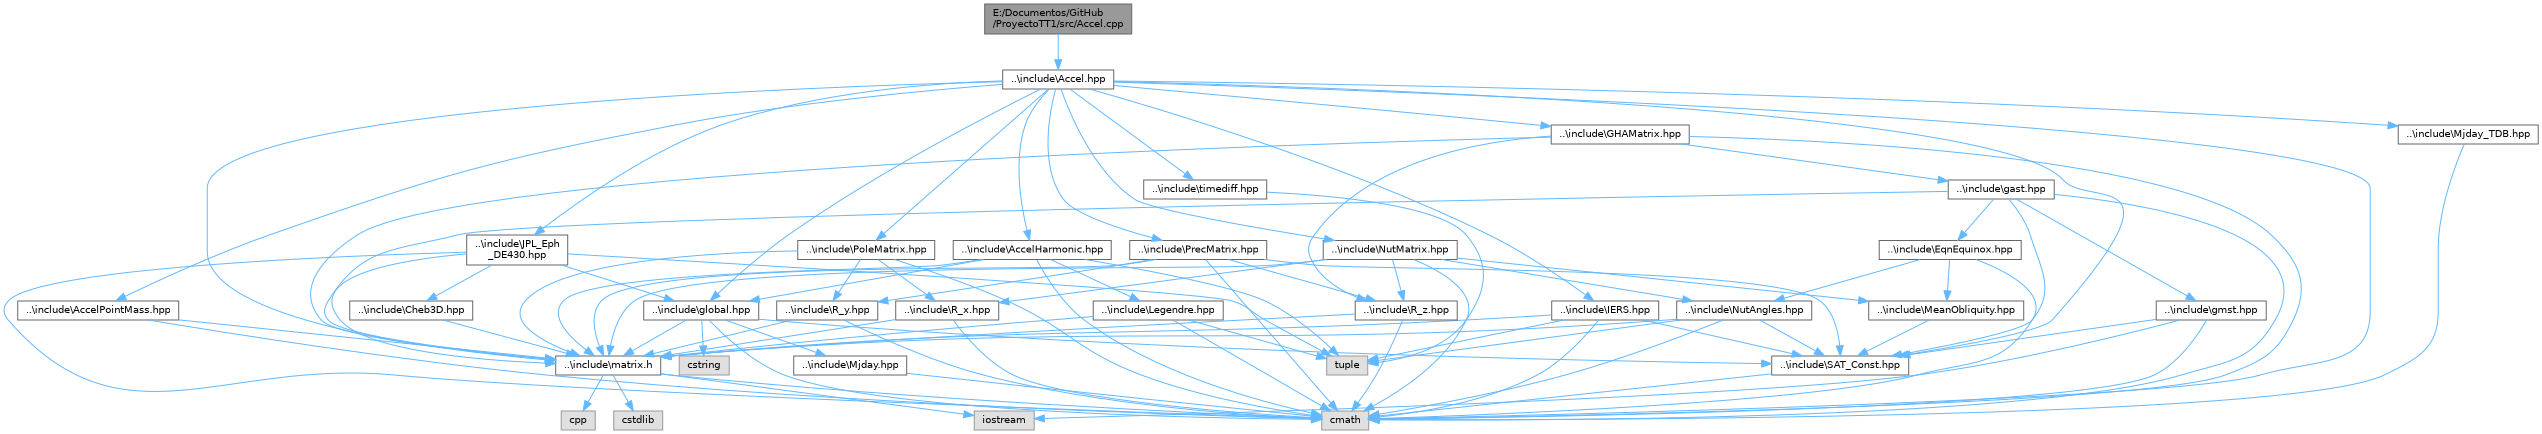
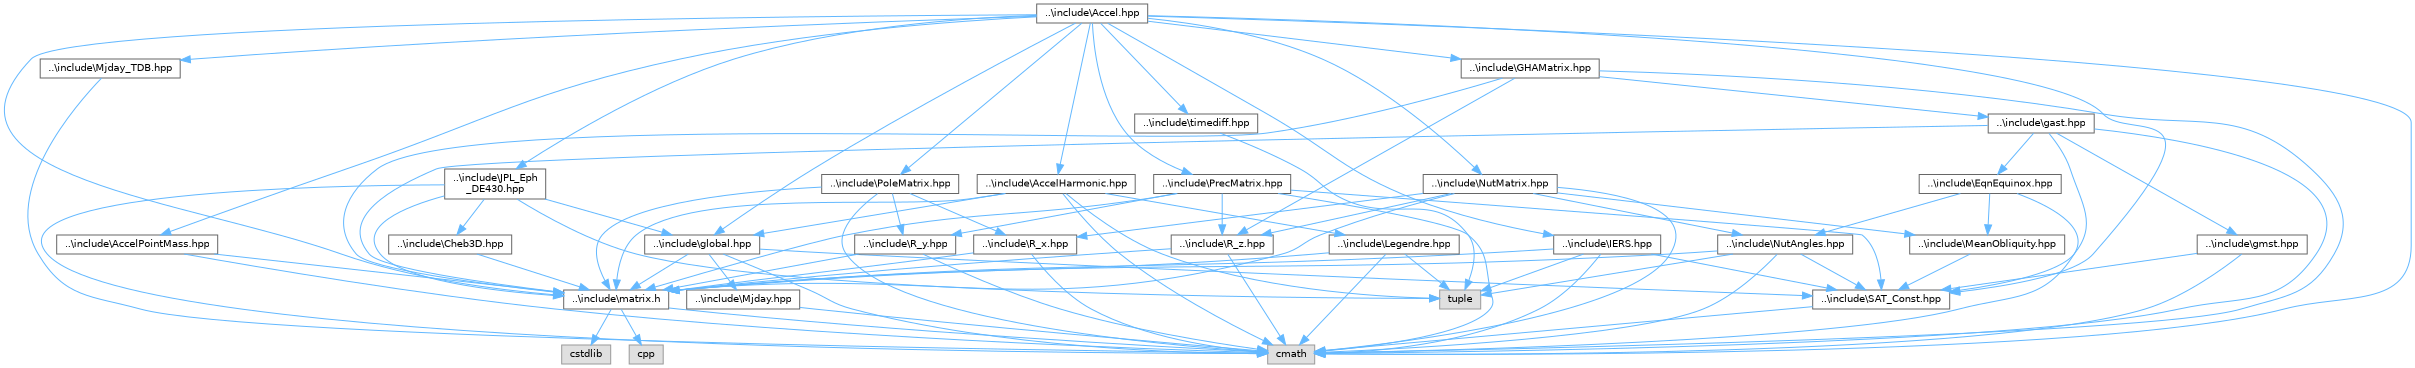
(1058, 19) -> none
(704, 366) -> none
(1004, 420) -> none
